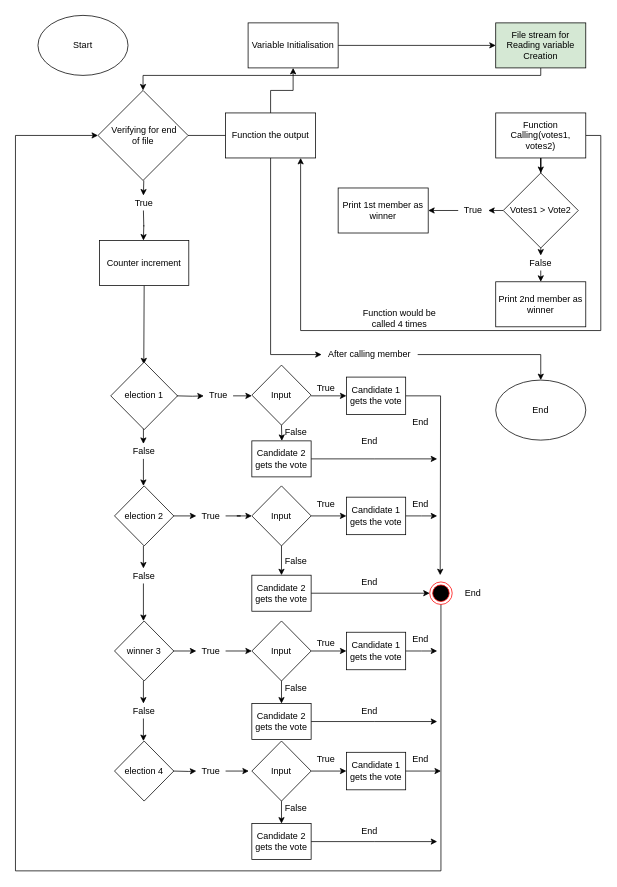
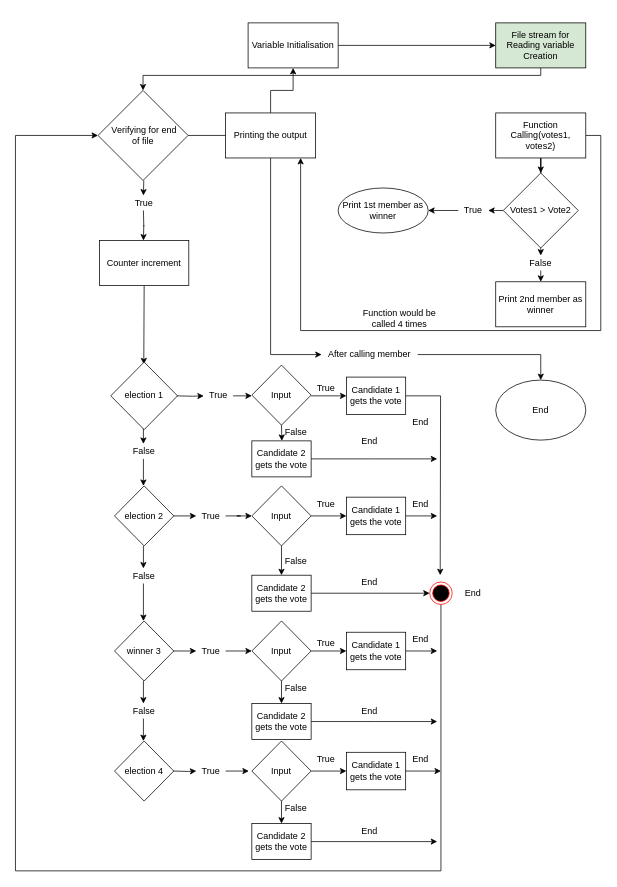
(83, 45) -> none
(270, 135) -> (270, 135)
(383, 210) -> (383, 210)
